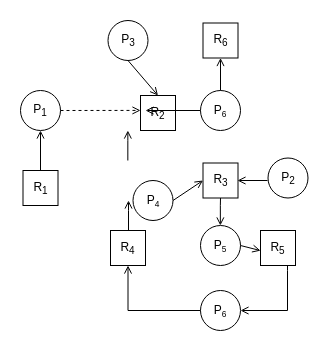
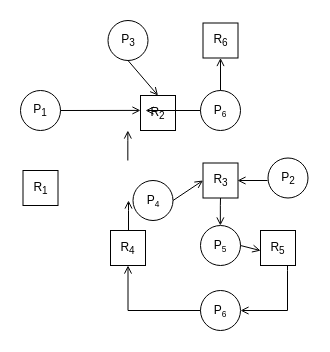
(100, 110) -> (100, 110)
(41, 152) -> none
